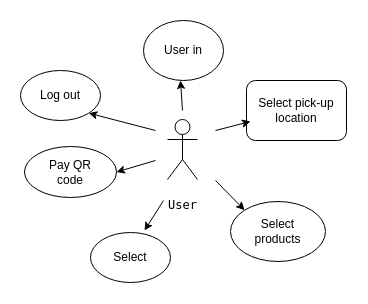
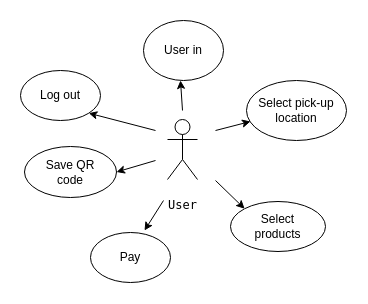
(297, 111) -> (297, 111)
(71, 173) -> (71, 173)
(278, 232) -> (278, 227)
(131, 258) -> (131, 258)
